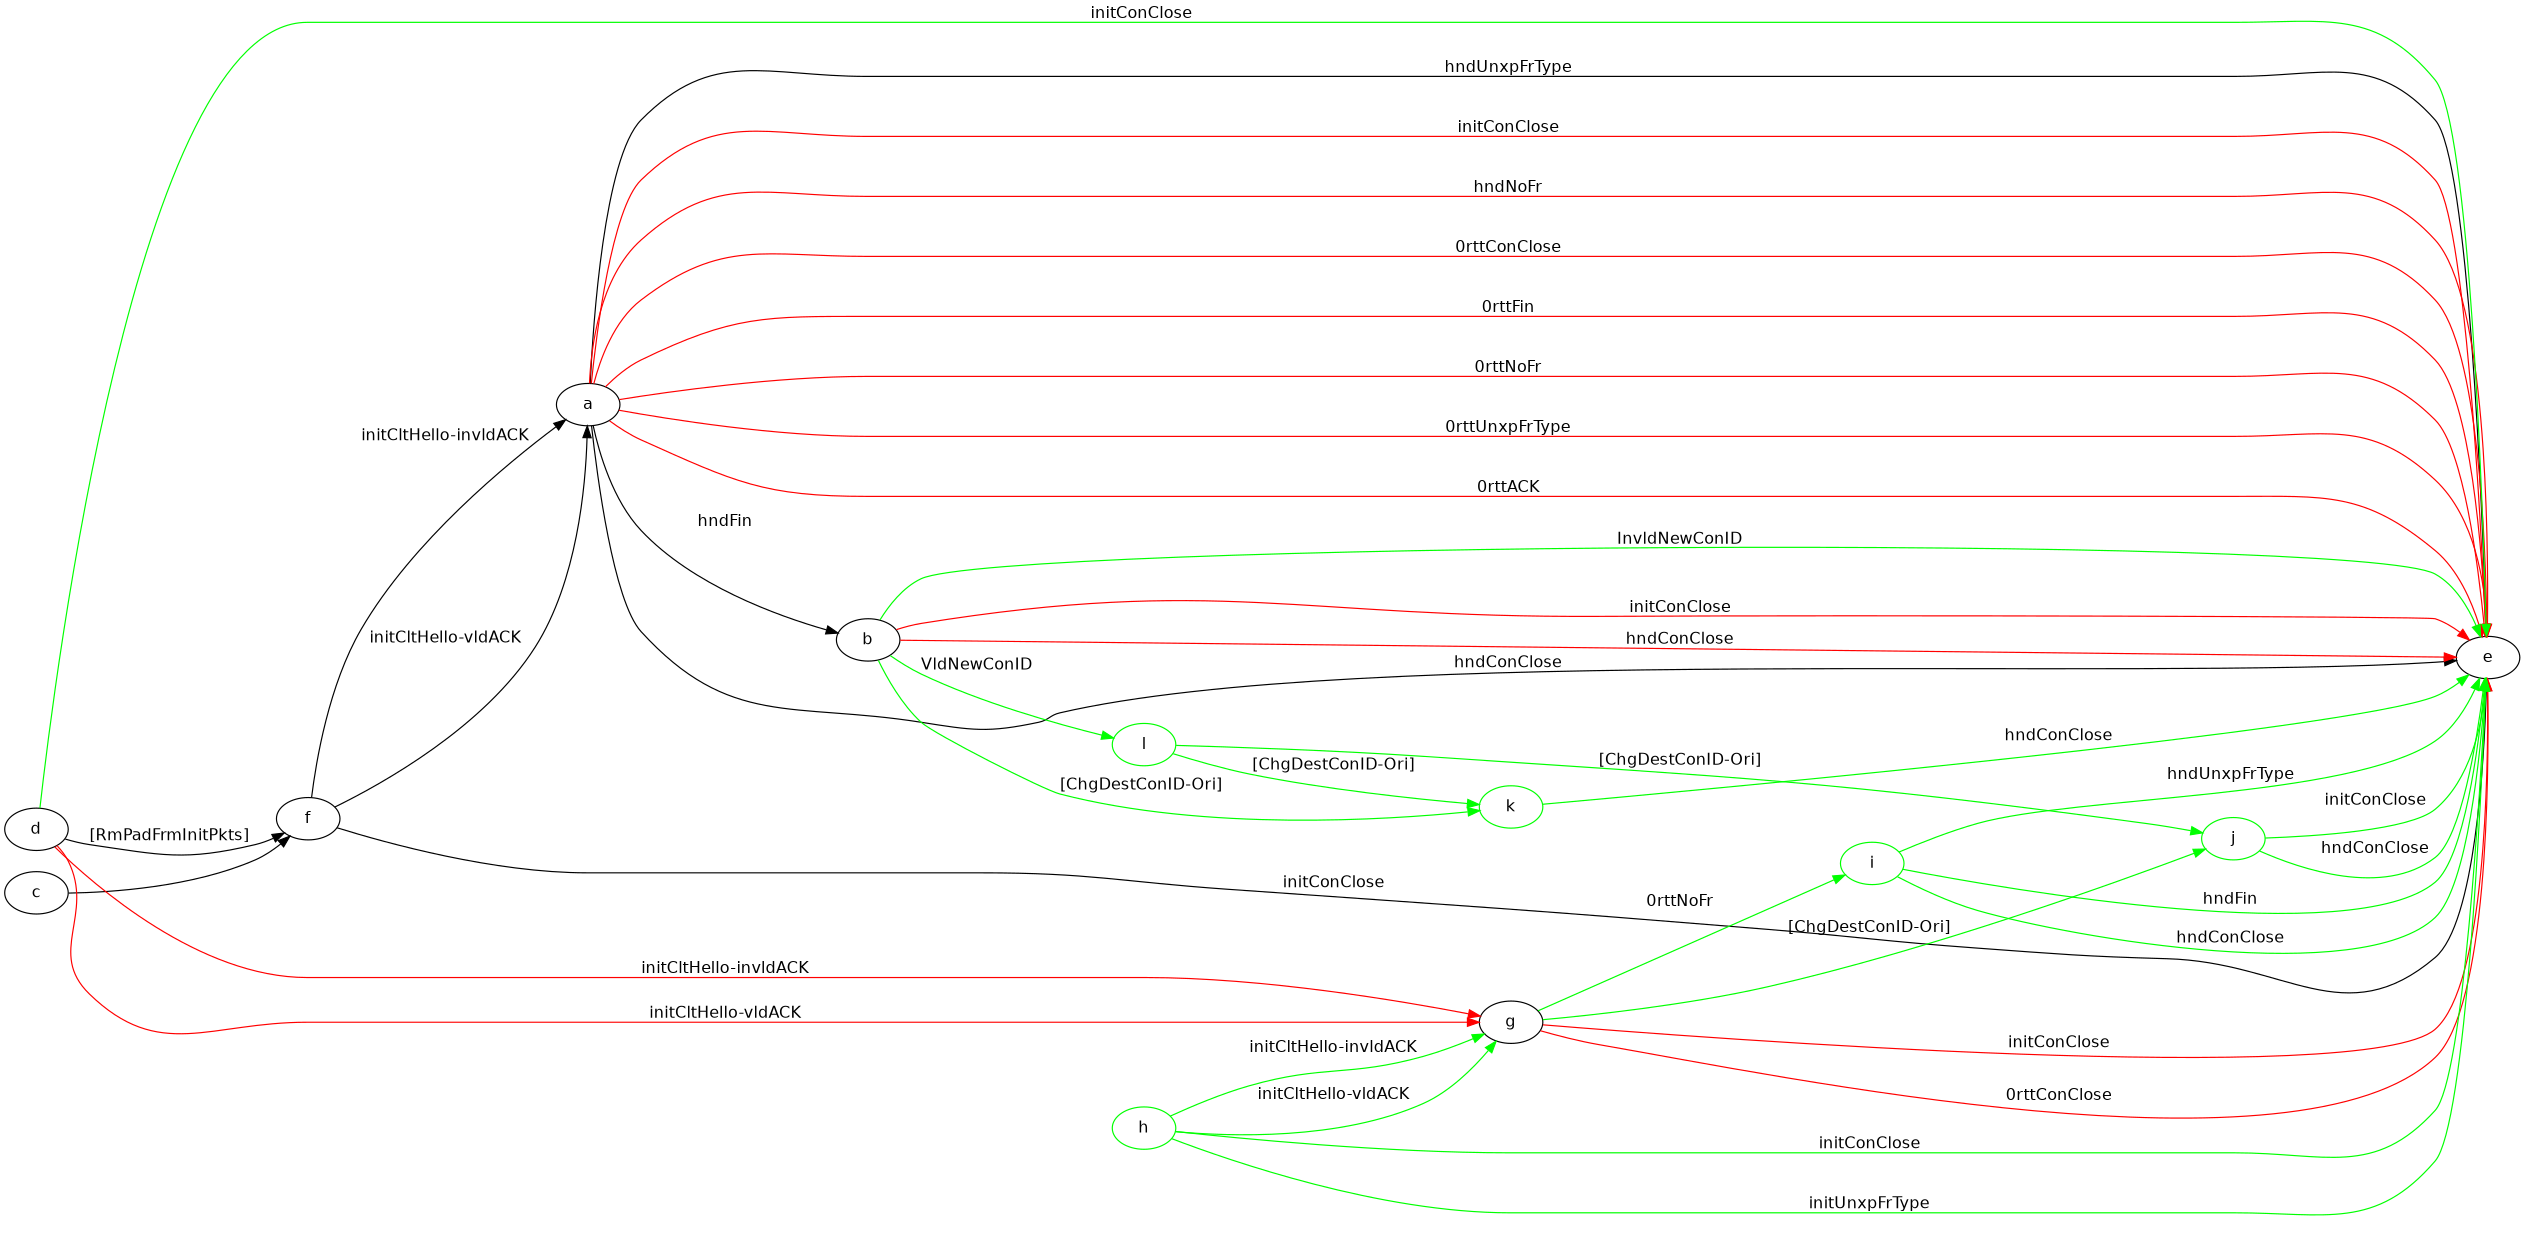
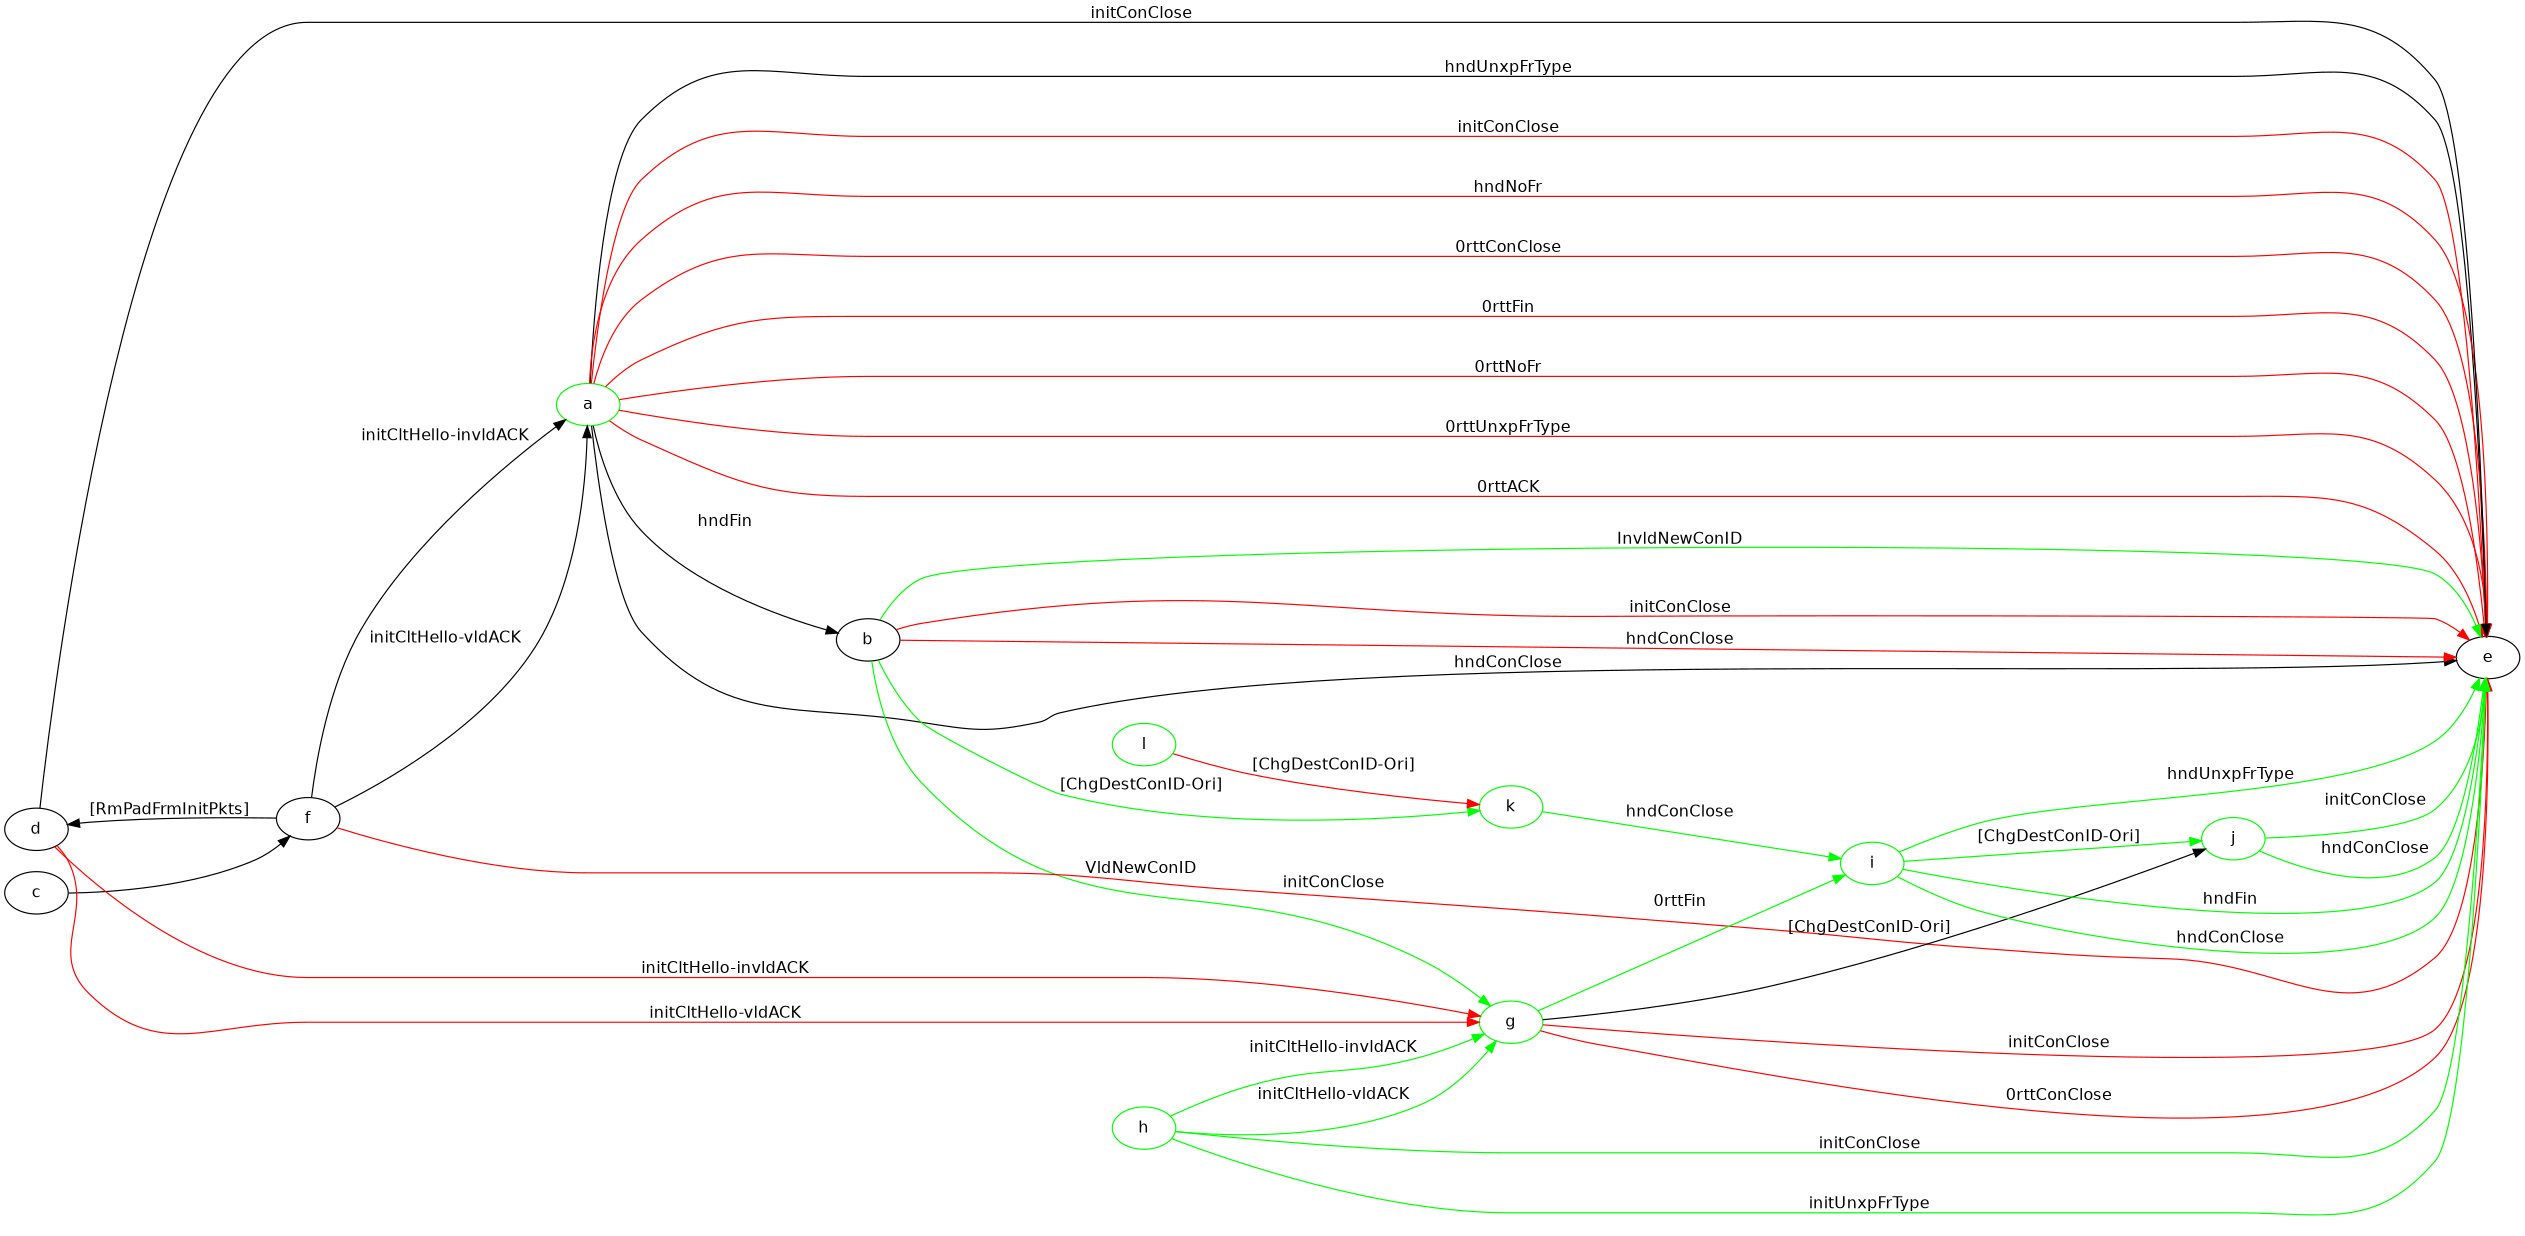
(1225, 22) -> (1225, 22)
(588, 405) -> (588, 405)
(993, 703) -> (1129, 892)
(2004, 759) -> (1686, 834)
(1685, 774) -> (2047, 851)
(1319, 786) -> (1319, 786)
(170, 855) -> (178, 818)
(1683, 902) -> (1683, 902)
(1528, 911) -> (1528, 911)
(1874, 959) -> (1874, 959)
(1511, 1022) -> (1511, 1022)
